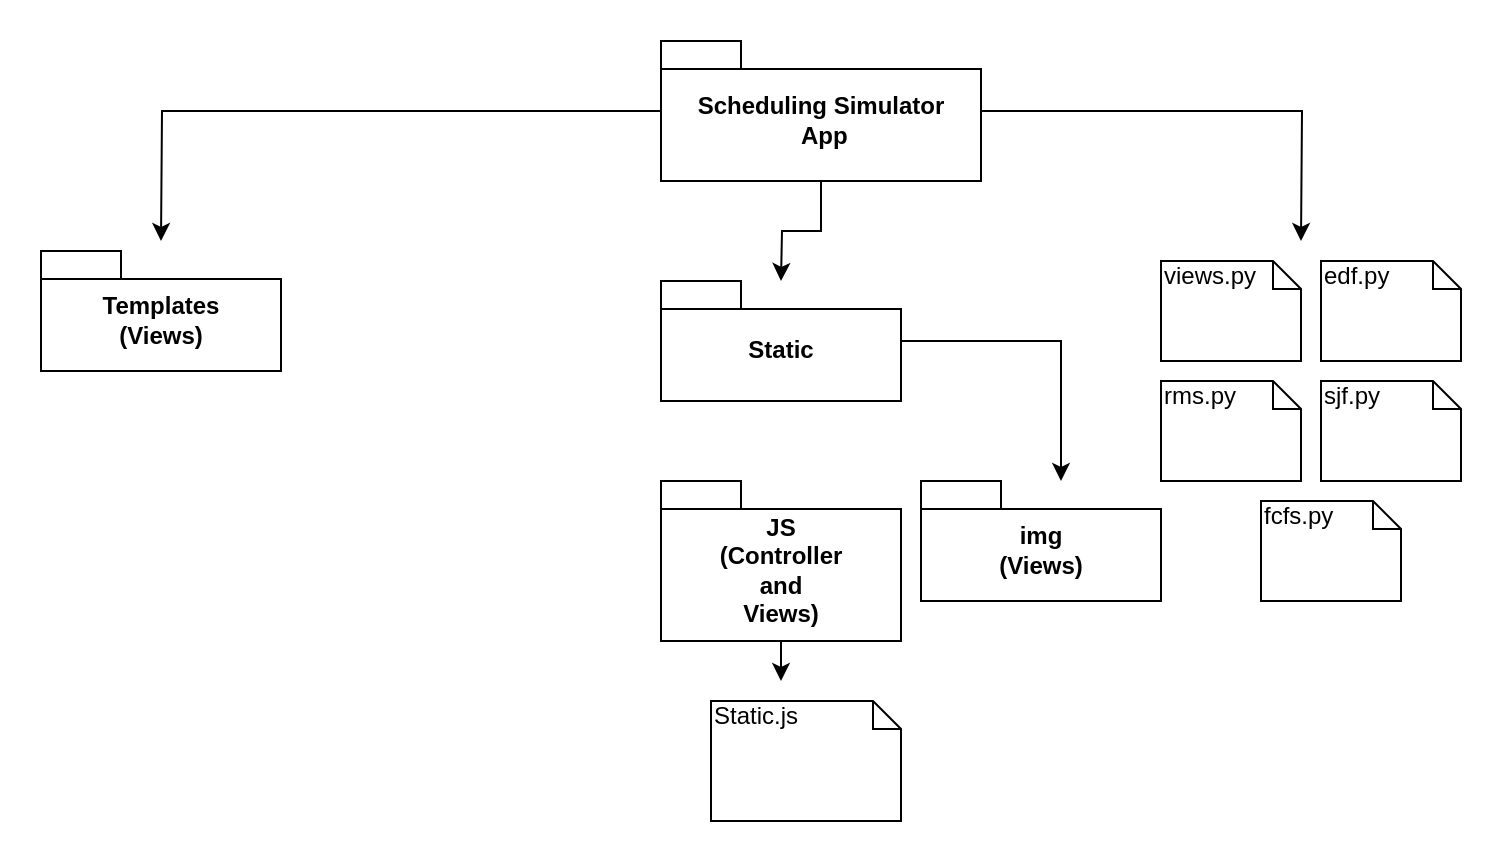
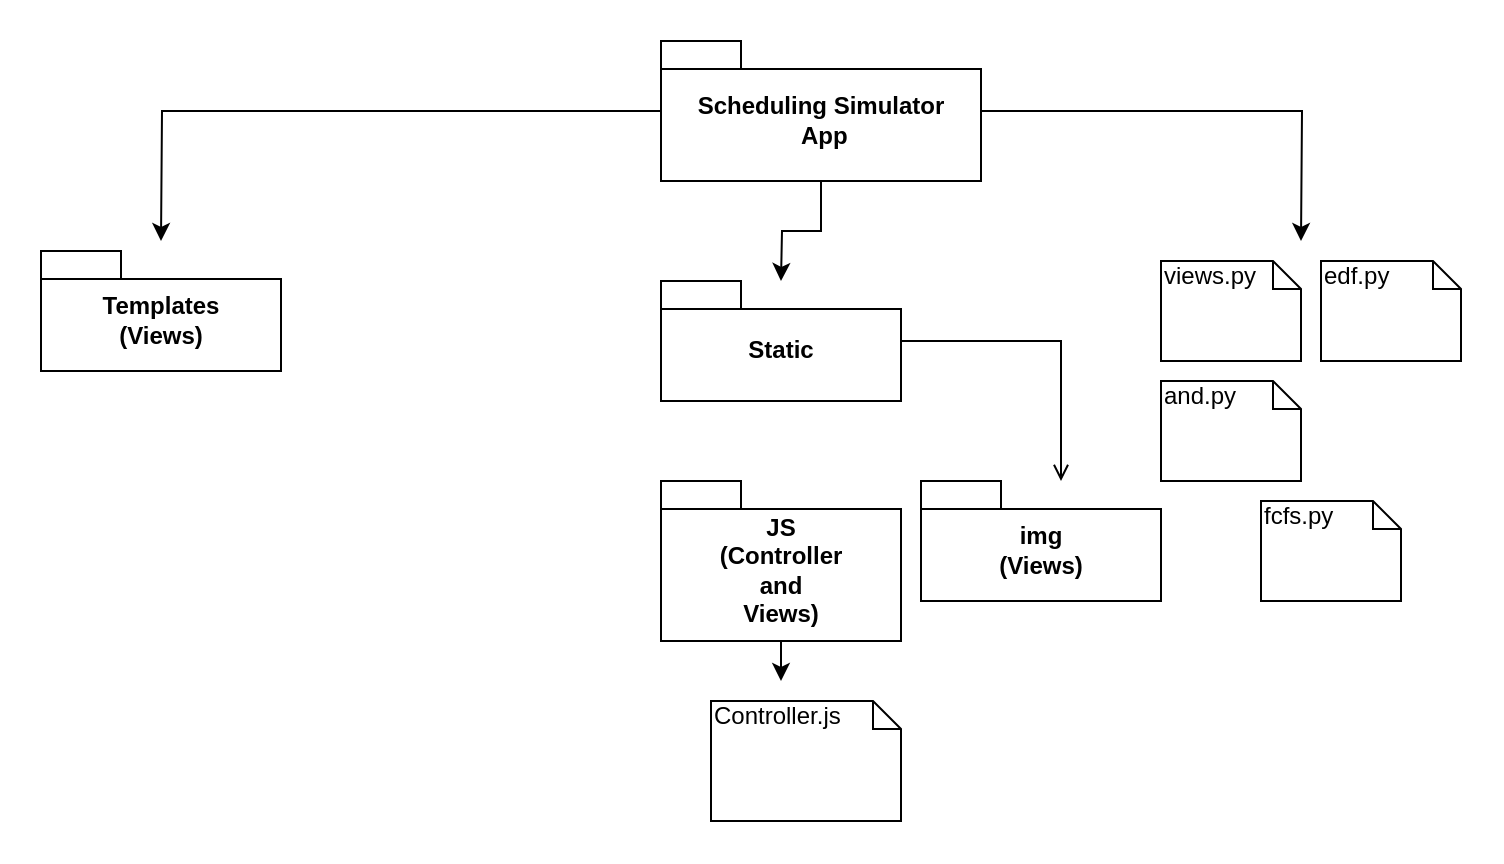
(1202, 397) -> (1202, 397)
(1391, 431) -> none
(1061, 466) -> (1061, 468)
(769, 717) -> (793, 717)
